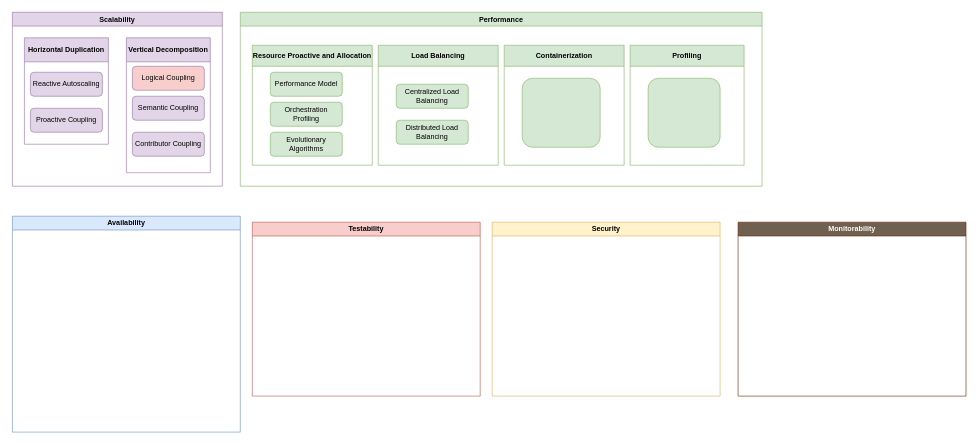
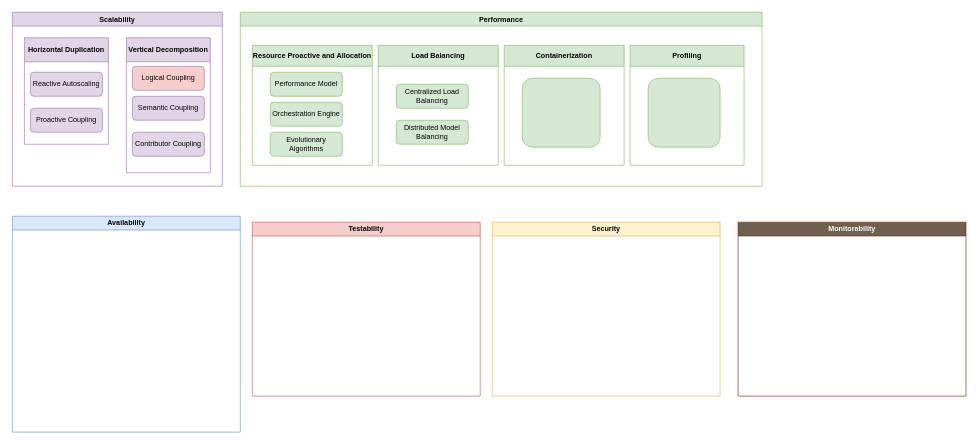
(306, 114) -> (306, 114)
(432, 132) -> (432, 132)
